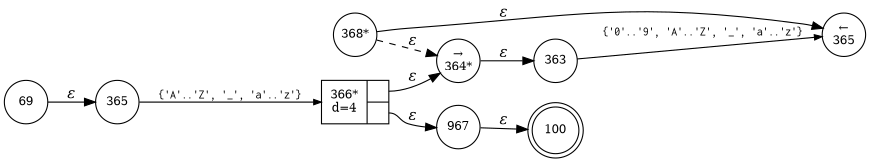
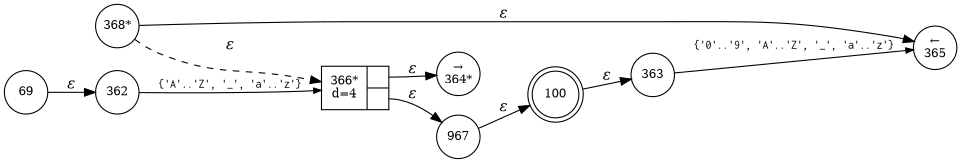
(402, 46) -> (220, 69)
(502, 61) -> (602, 85)
(117, 102) -> (117, 92)
